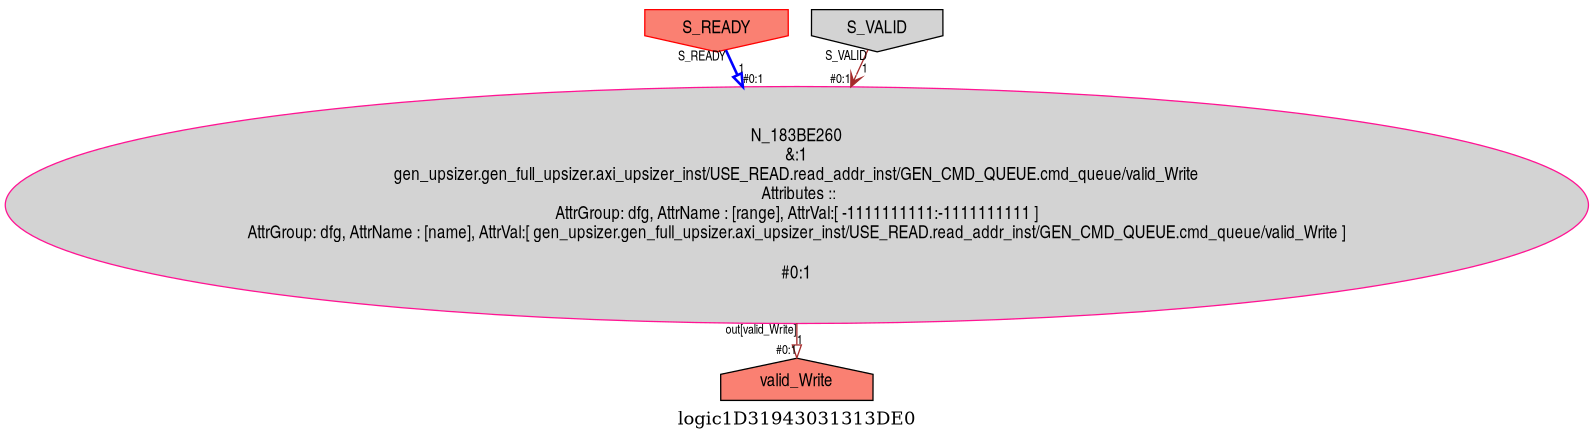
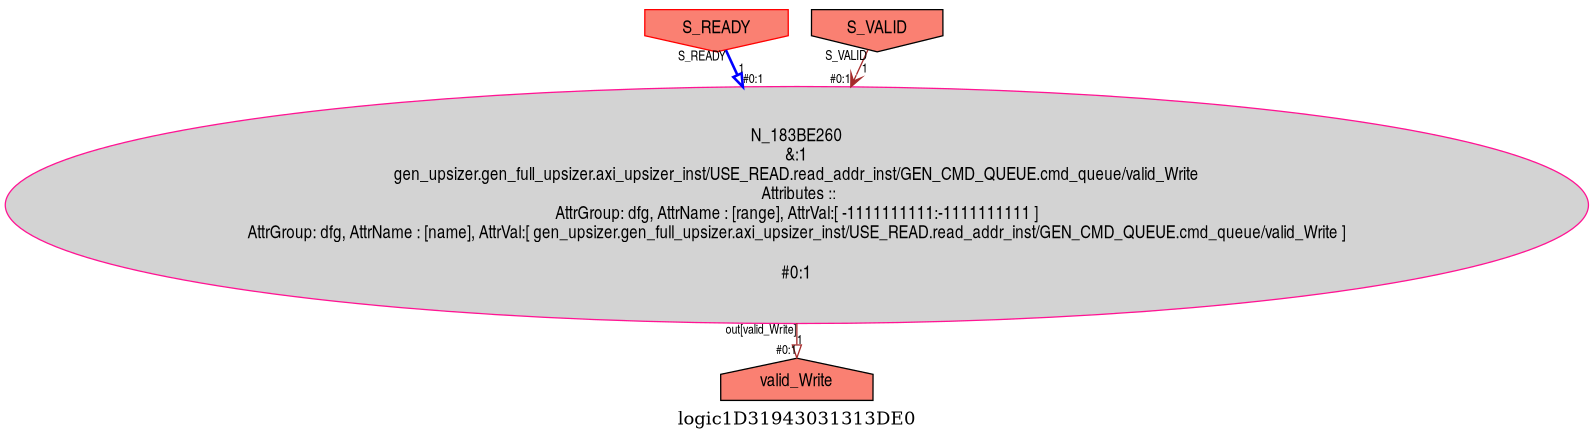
(877, 29) -> (877, 29)
